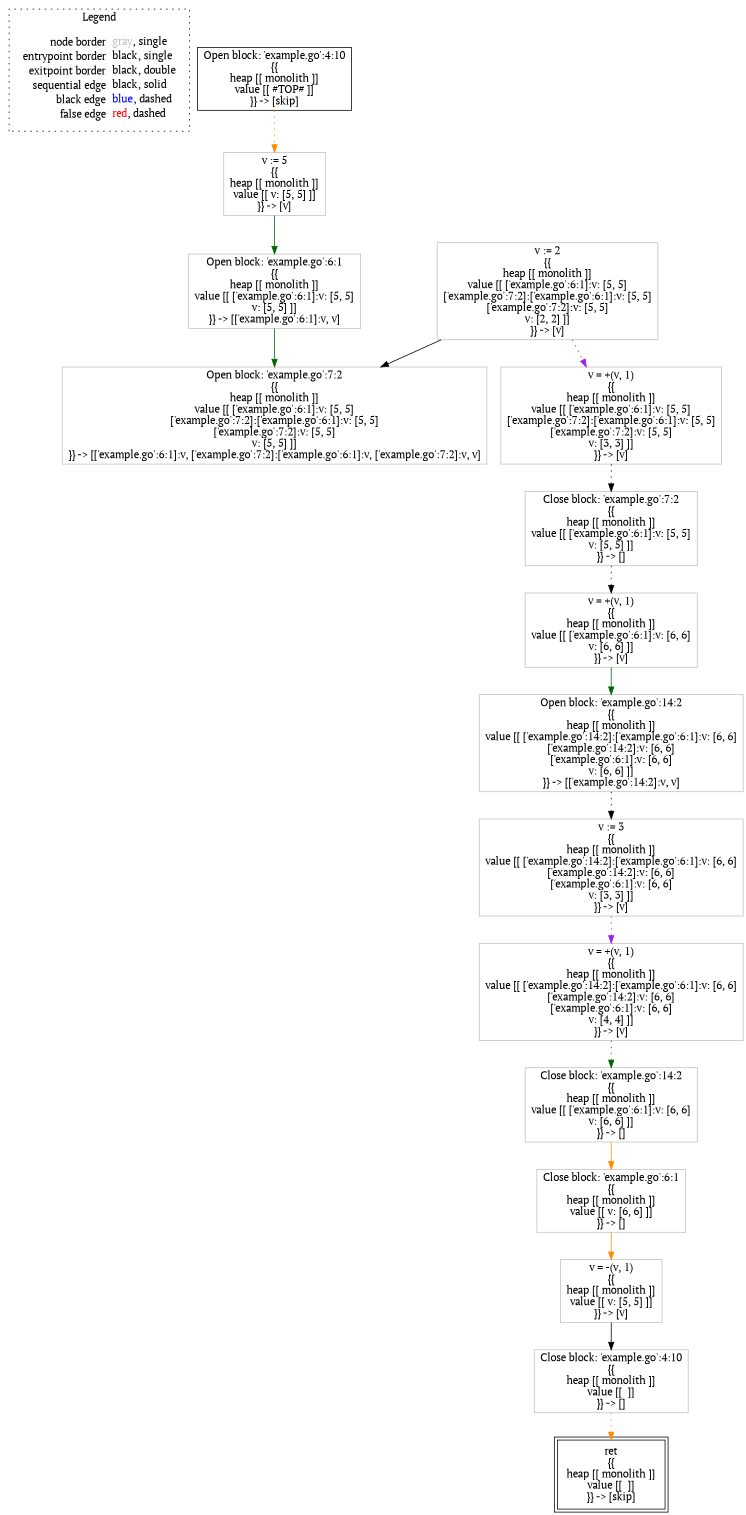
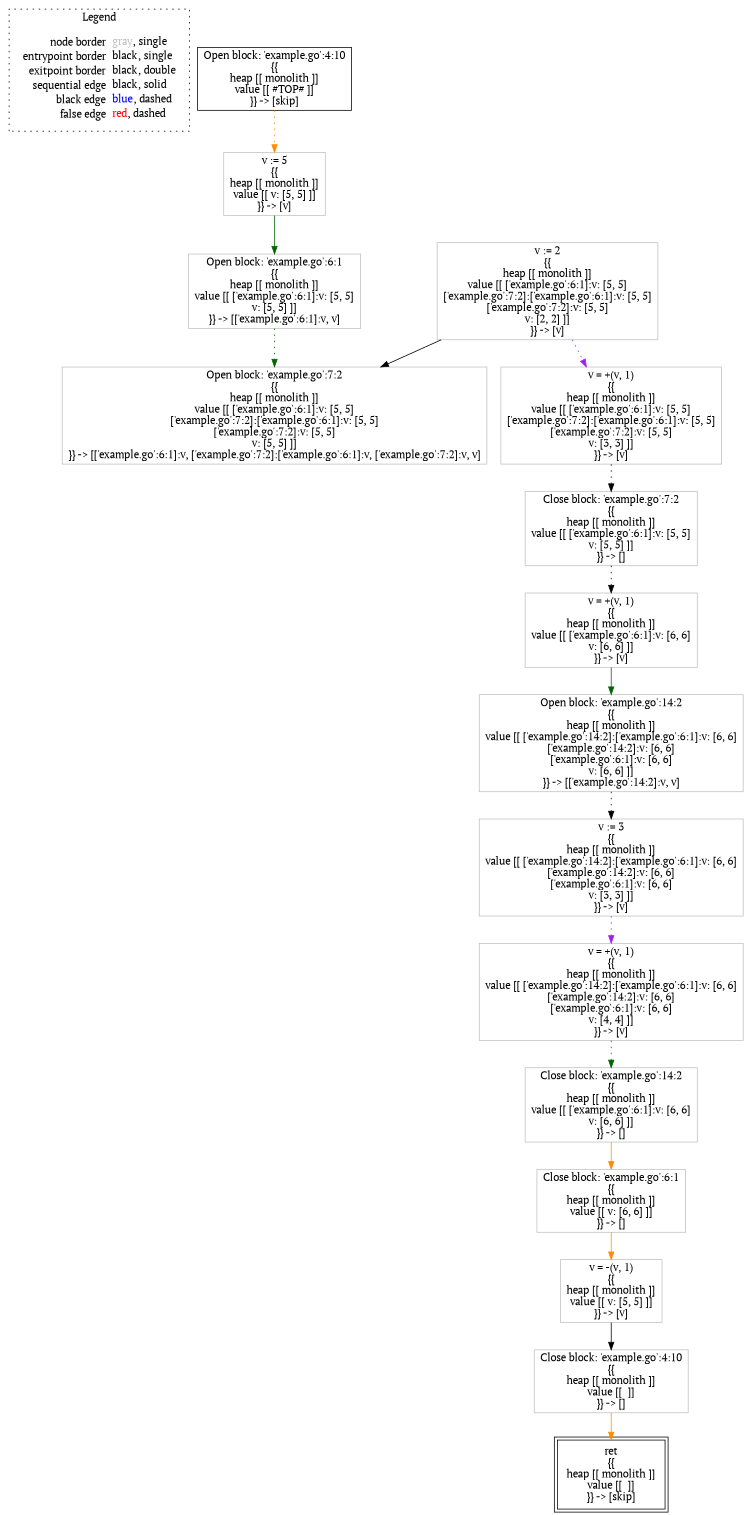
(275, 344) -> (275, 344)
(611, 1422) -> (611, 1422)
